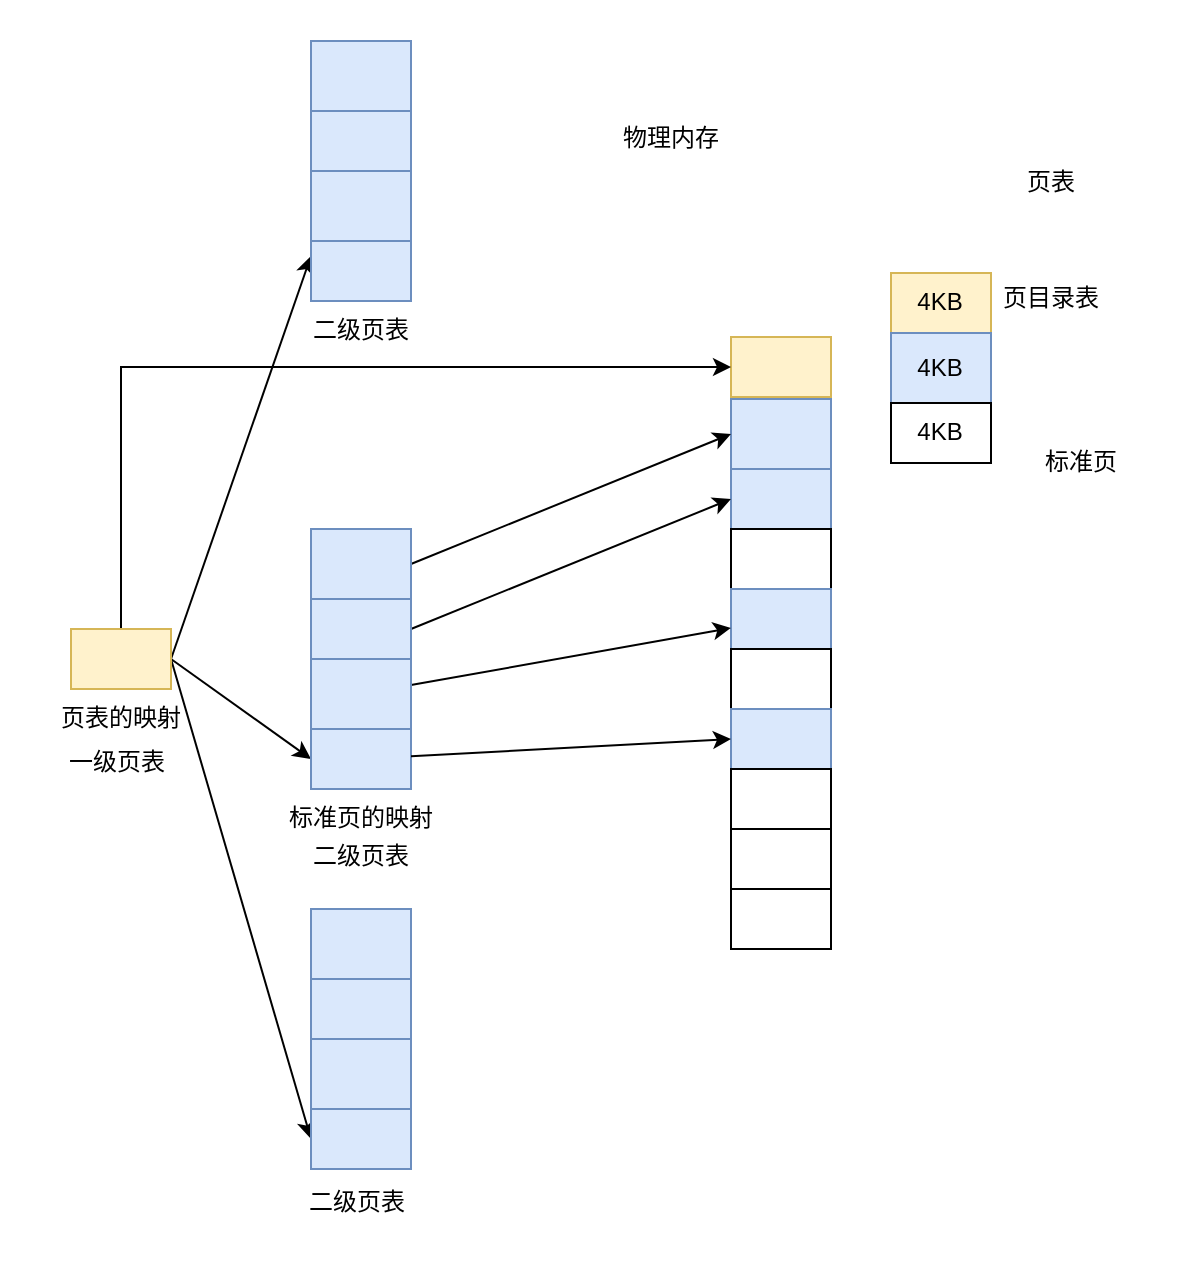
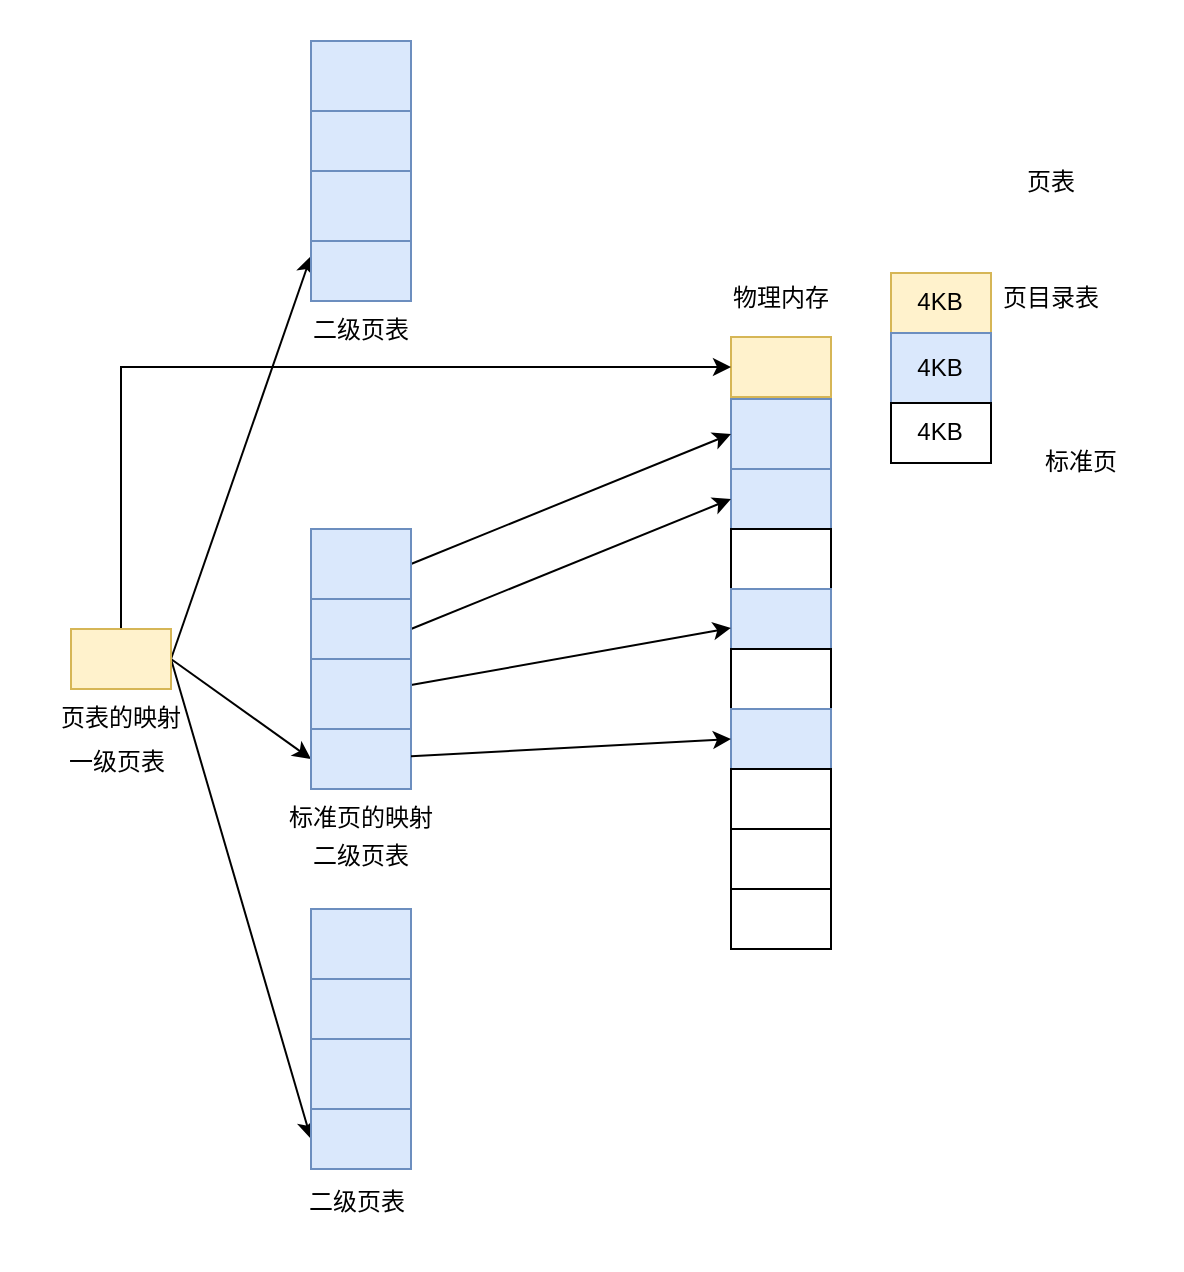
(671, 139) -> (781, 299)
